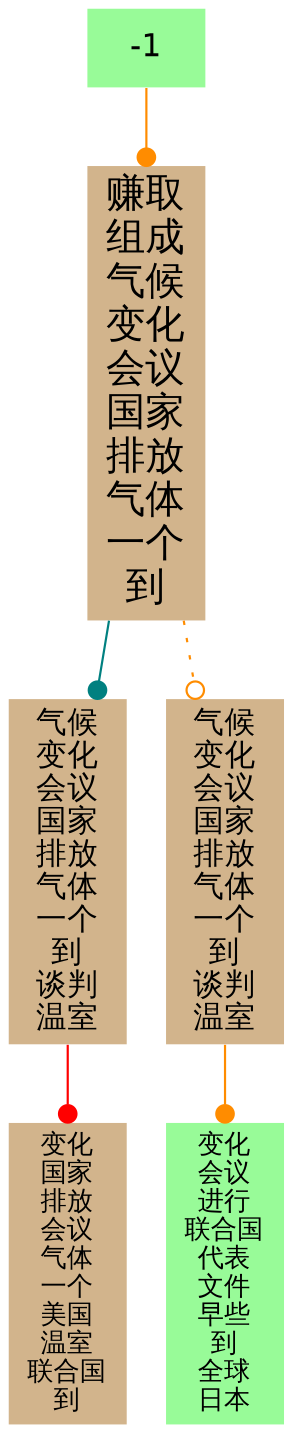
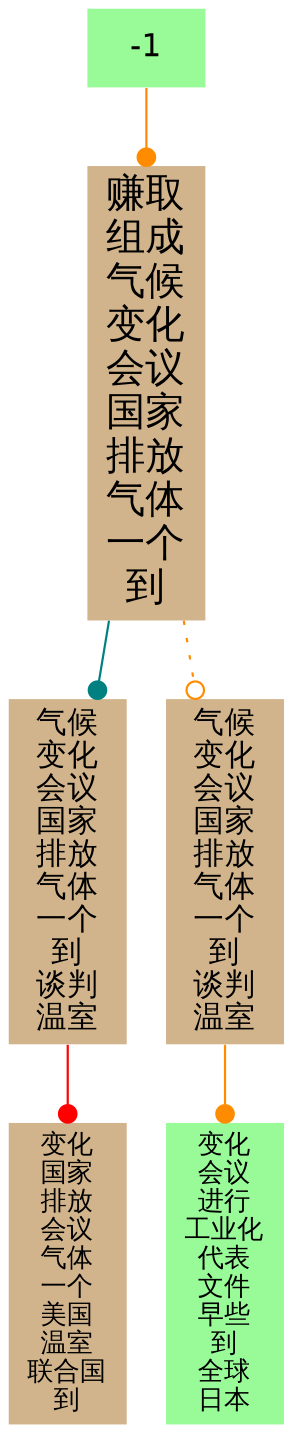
(225, 1274) -> (225, 1274)
